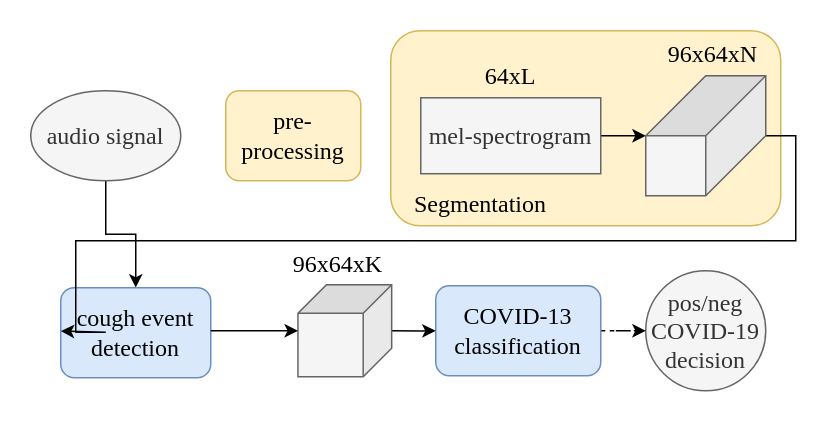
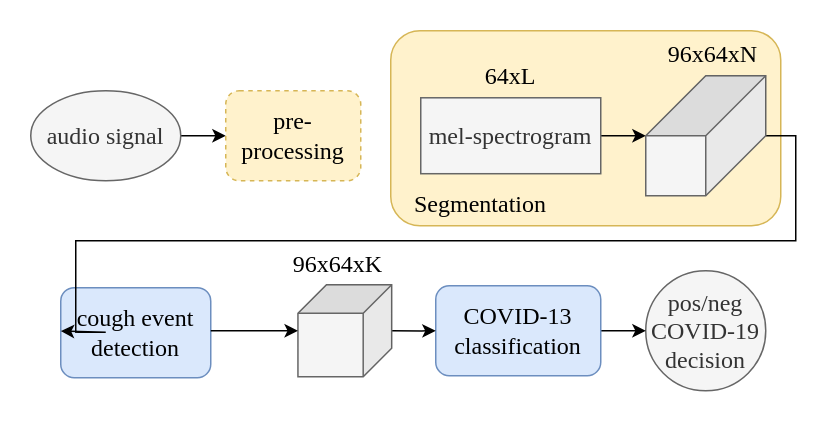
(293, 136) -> (293, 136)
(116, 234) -> (209, 136)
(610, 331) -> (610, 331)
